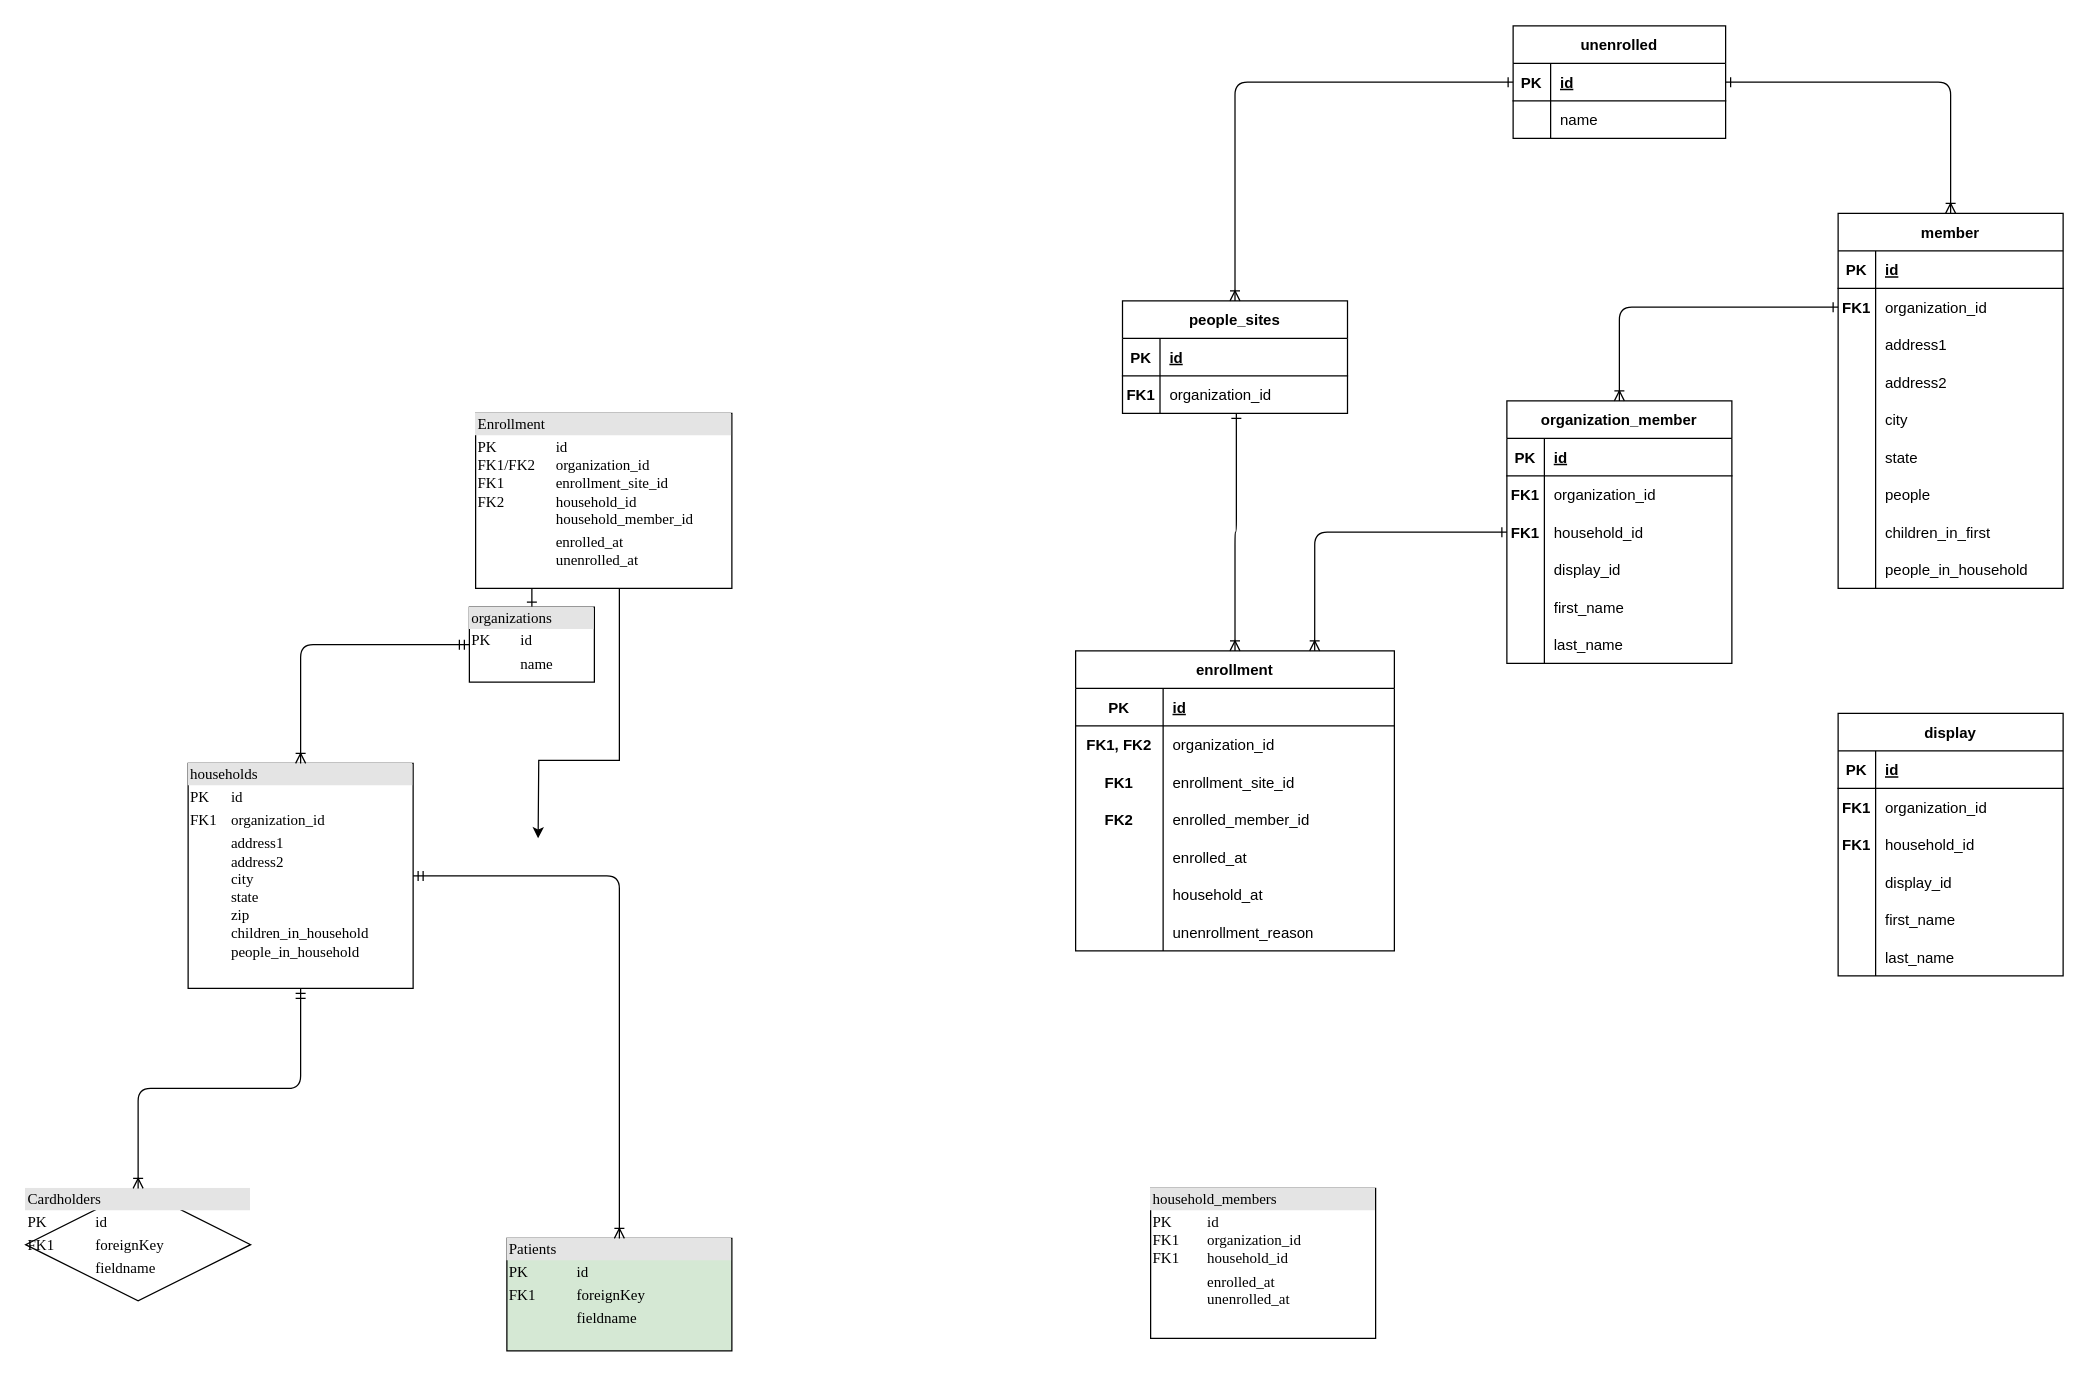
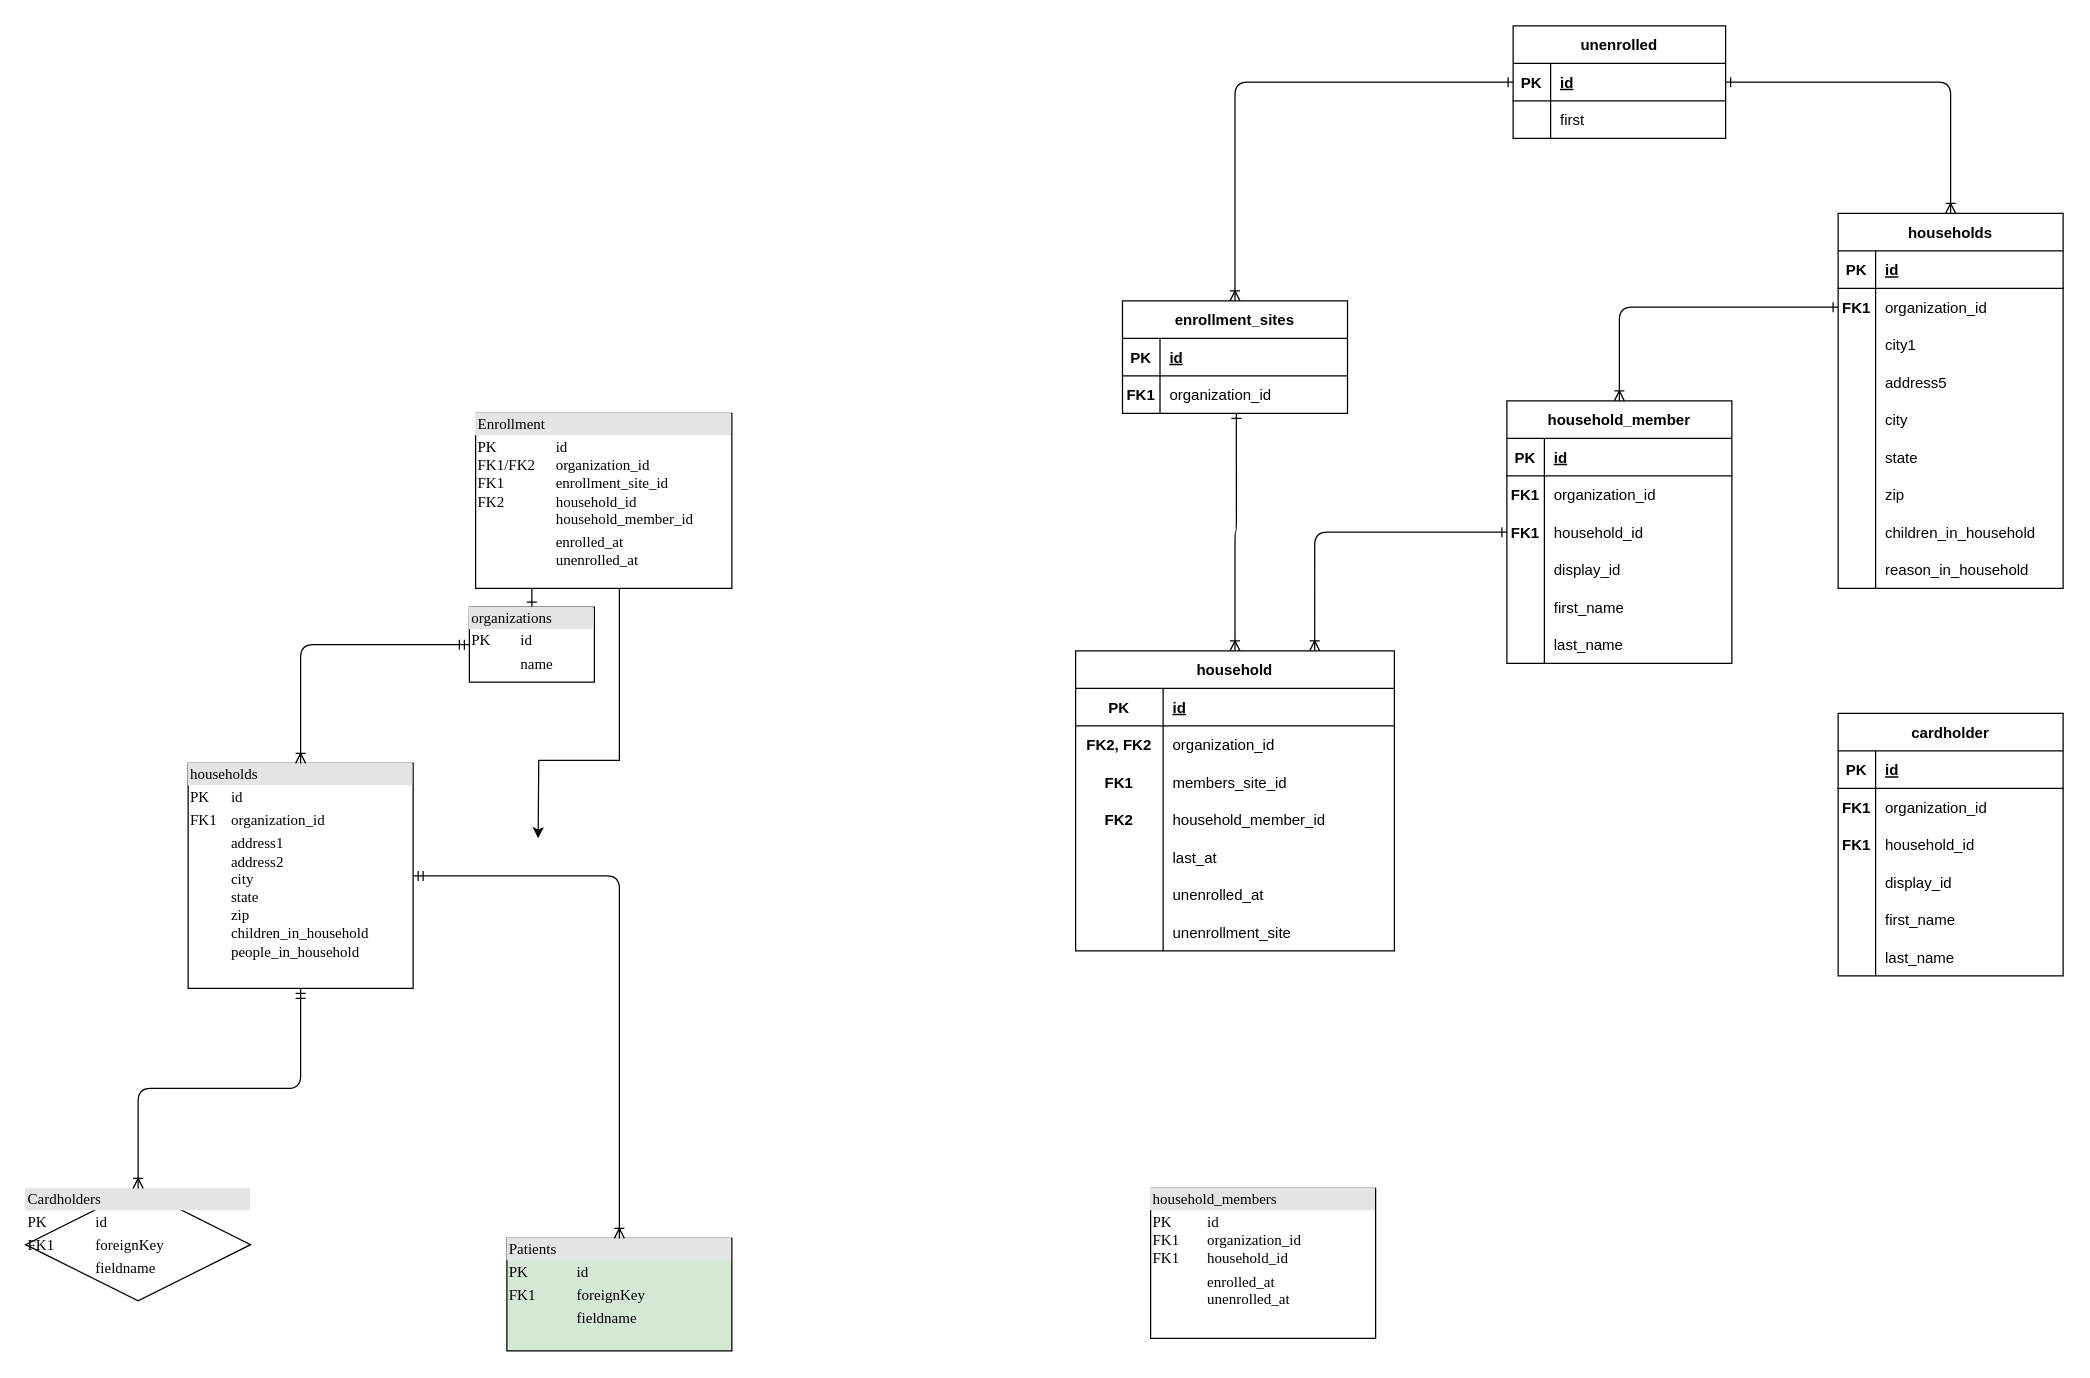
(1577, 120) -> (1579, 120)
(1950, 233) -> (1950, 233)
(1234, 320) -> (1234, 320)
(1919, 345) -> (1904, 345)
(1919, 383) -> (1919, 383)
(1619, 420) -> (1619, 420)
(1908, 495) -> (1896, 495)
(1949, 533) -> (1965, 533)
(1959, 570) -> (1961, 570)
(1234, 670) -> (1234, 670)
(1950, 733) -> (1950, 733)
(1119, 745) -> (1119, 745)
(1240, 783) -> (1232, 783)
(1242, 820) -> (1248, 820)
(1215, 858) -> (1200, 858)
(1221, 895) -> (1223, 895)
(1248, 933) -> (1238, 933)
